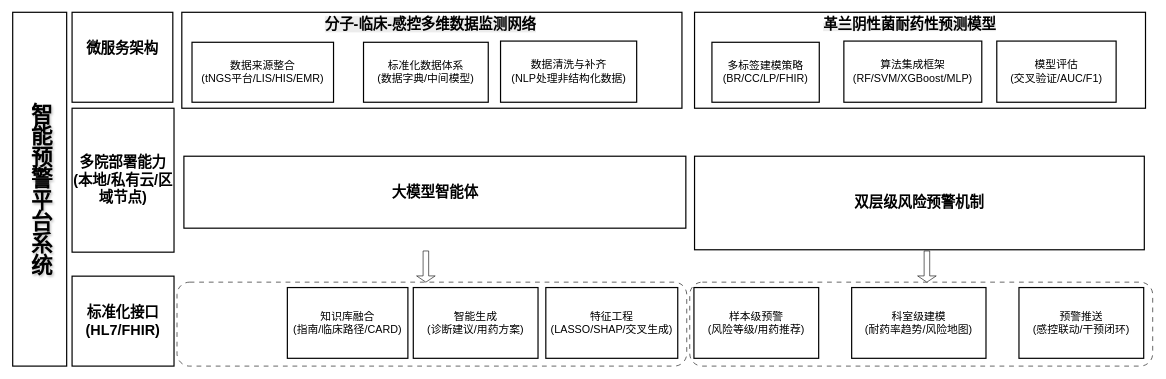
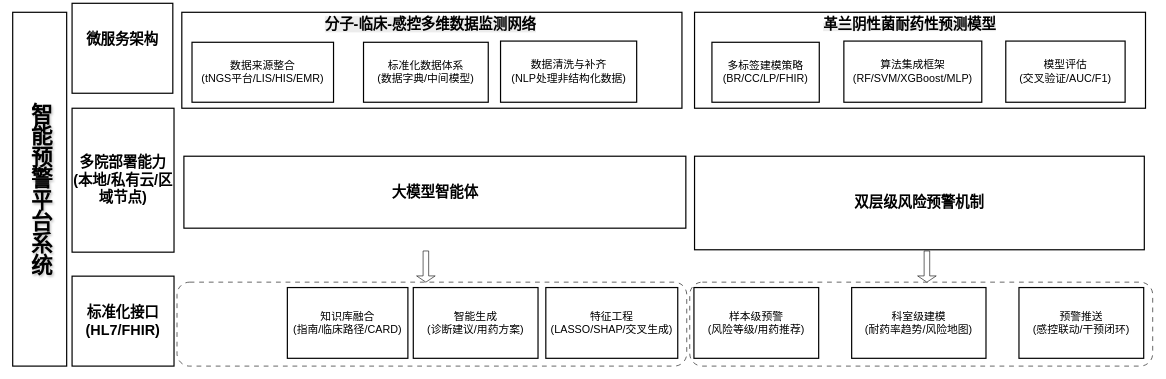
(122, 57) -> (122, 48)
(1057, 72) -> (1066, 72)
